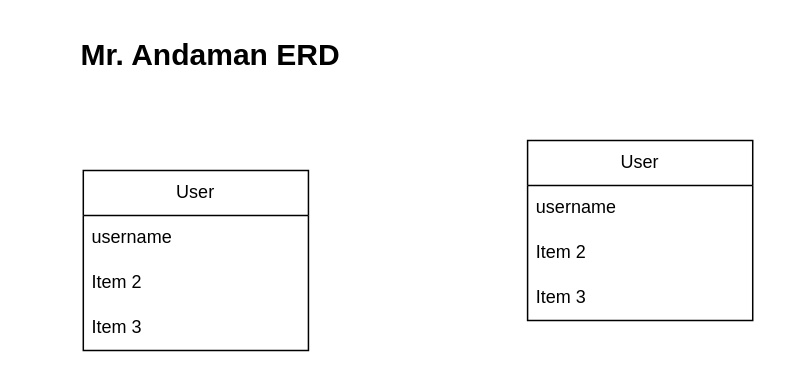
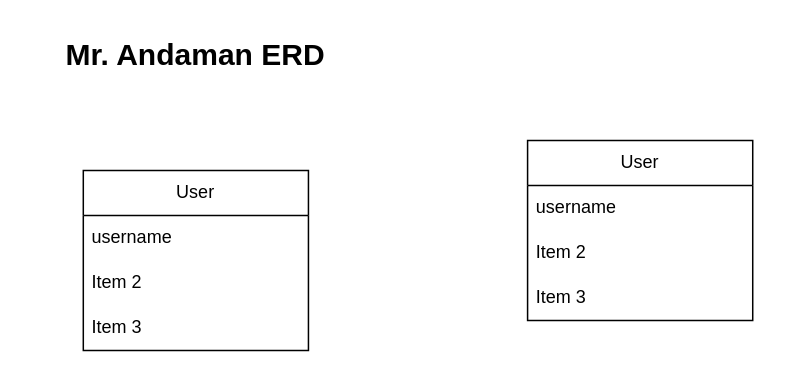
(211, 53) -> (196, 53)
